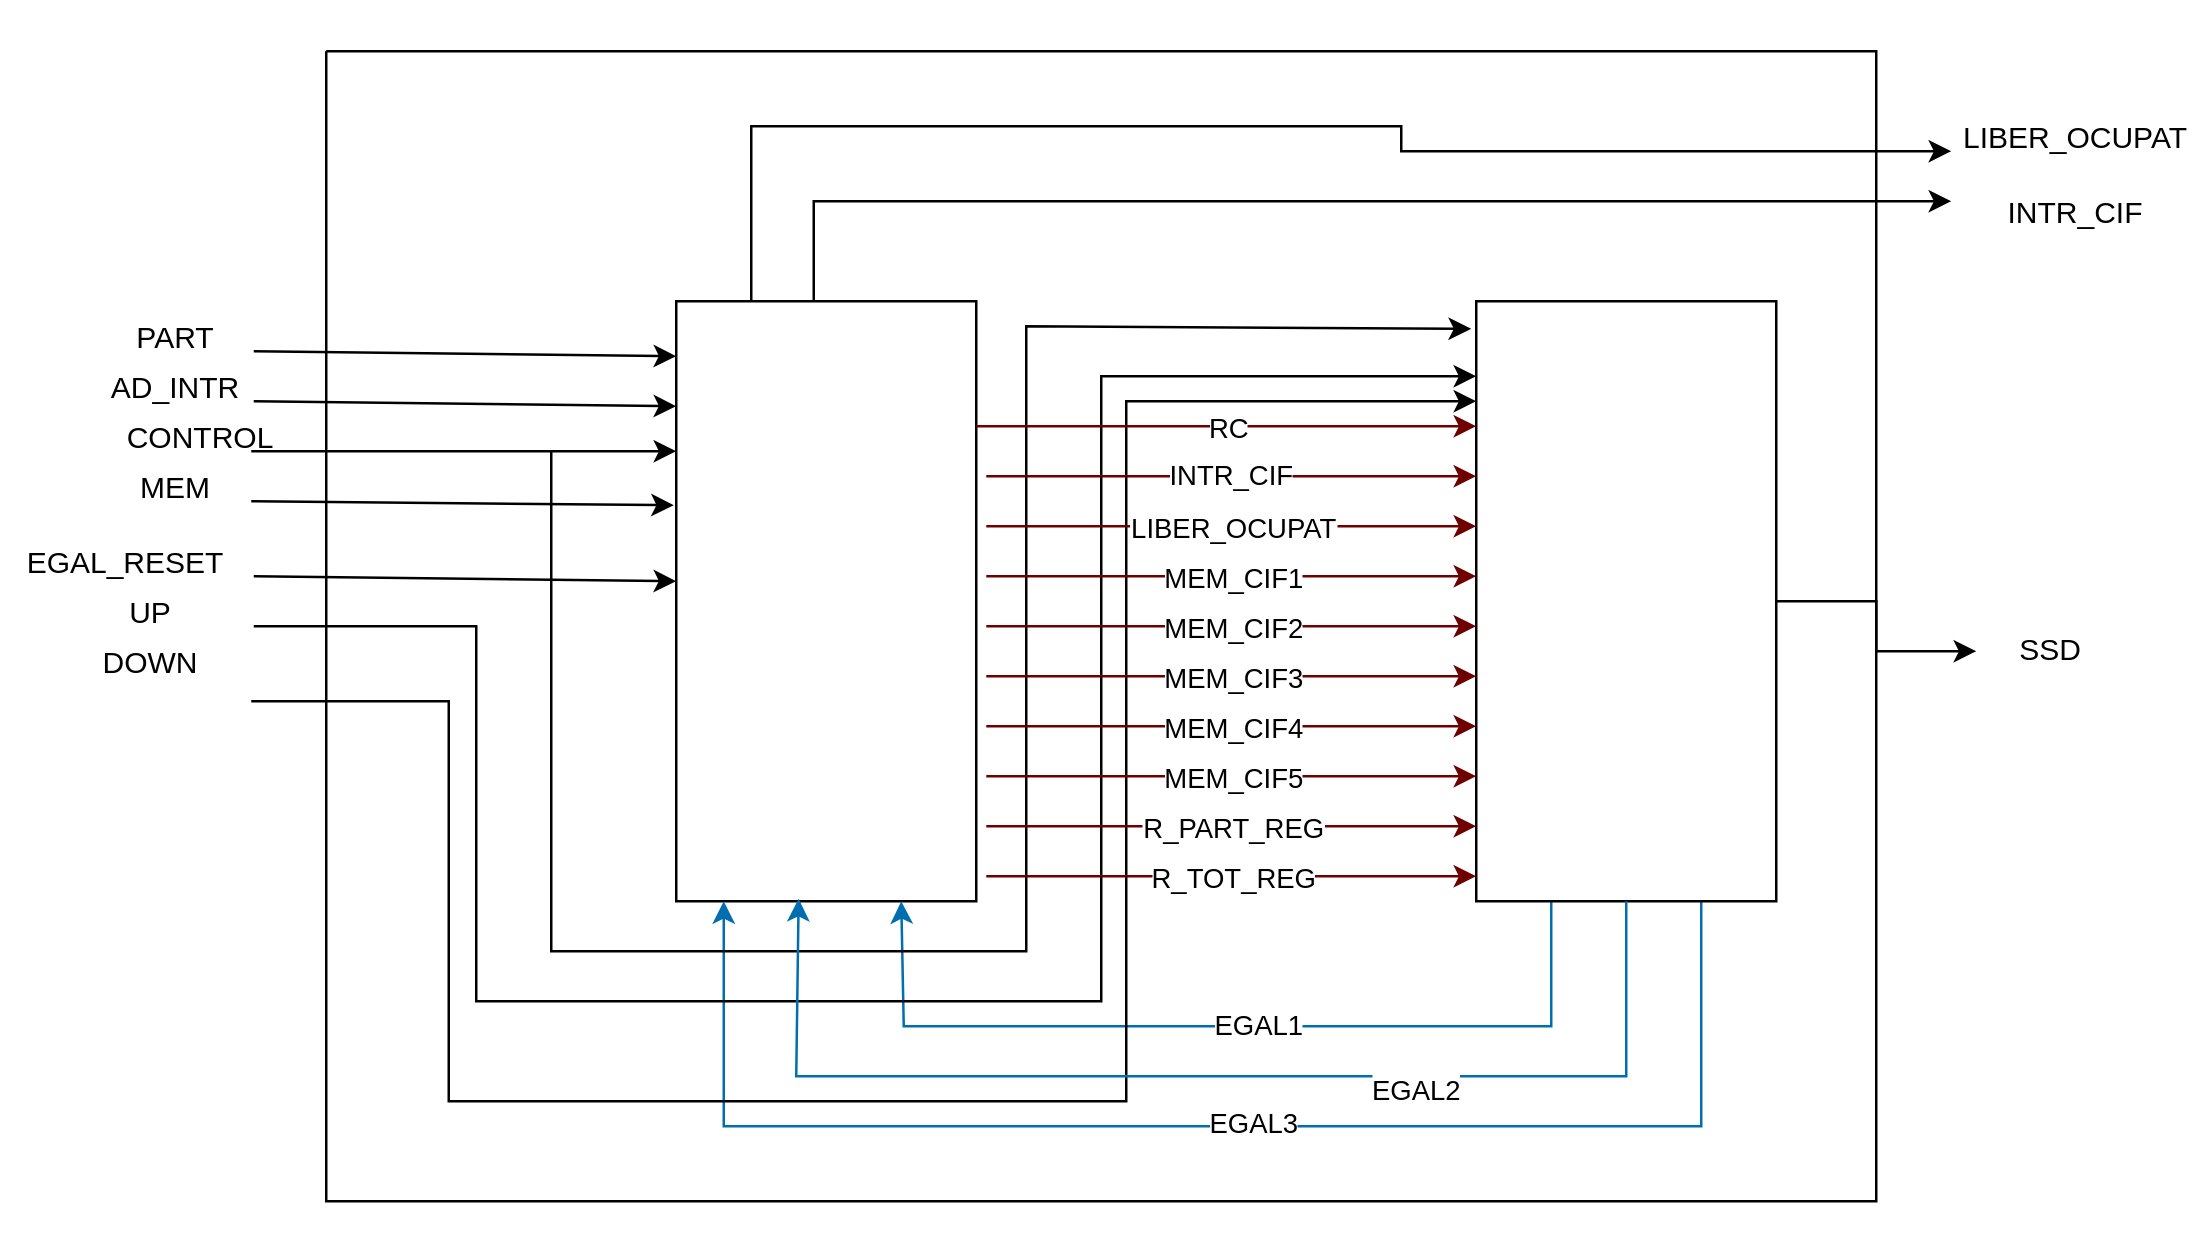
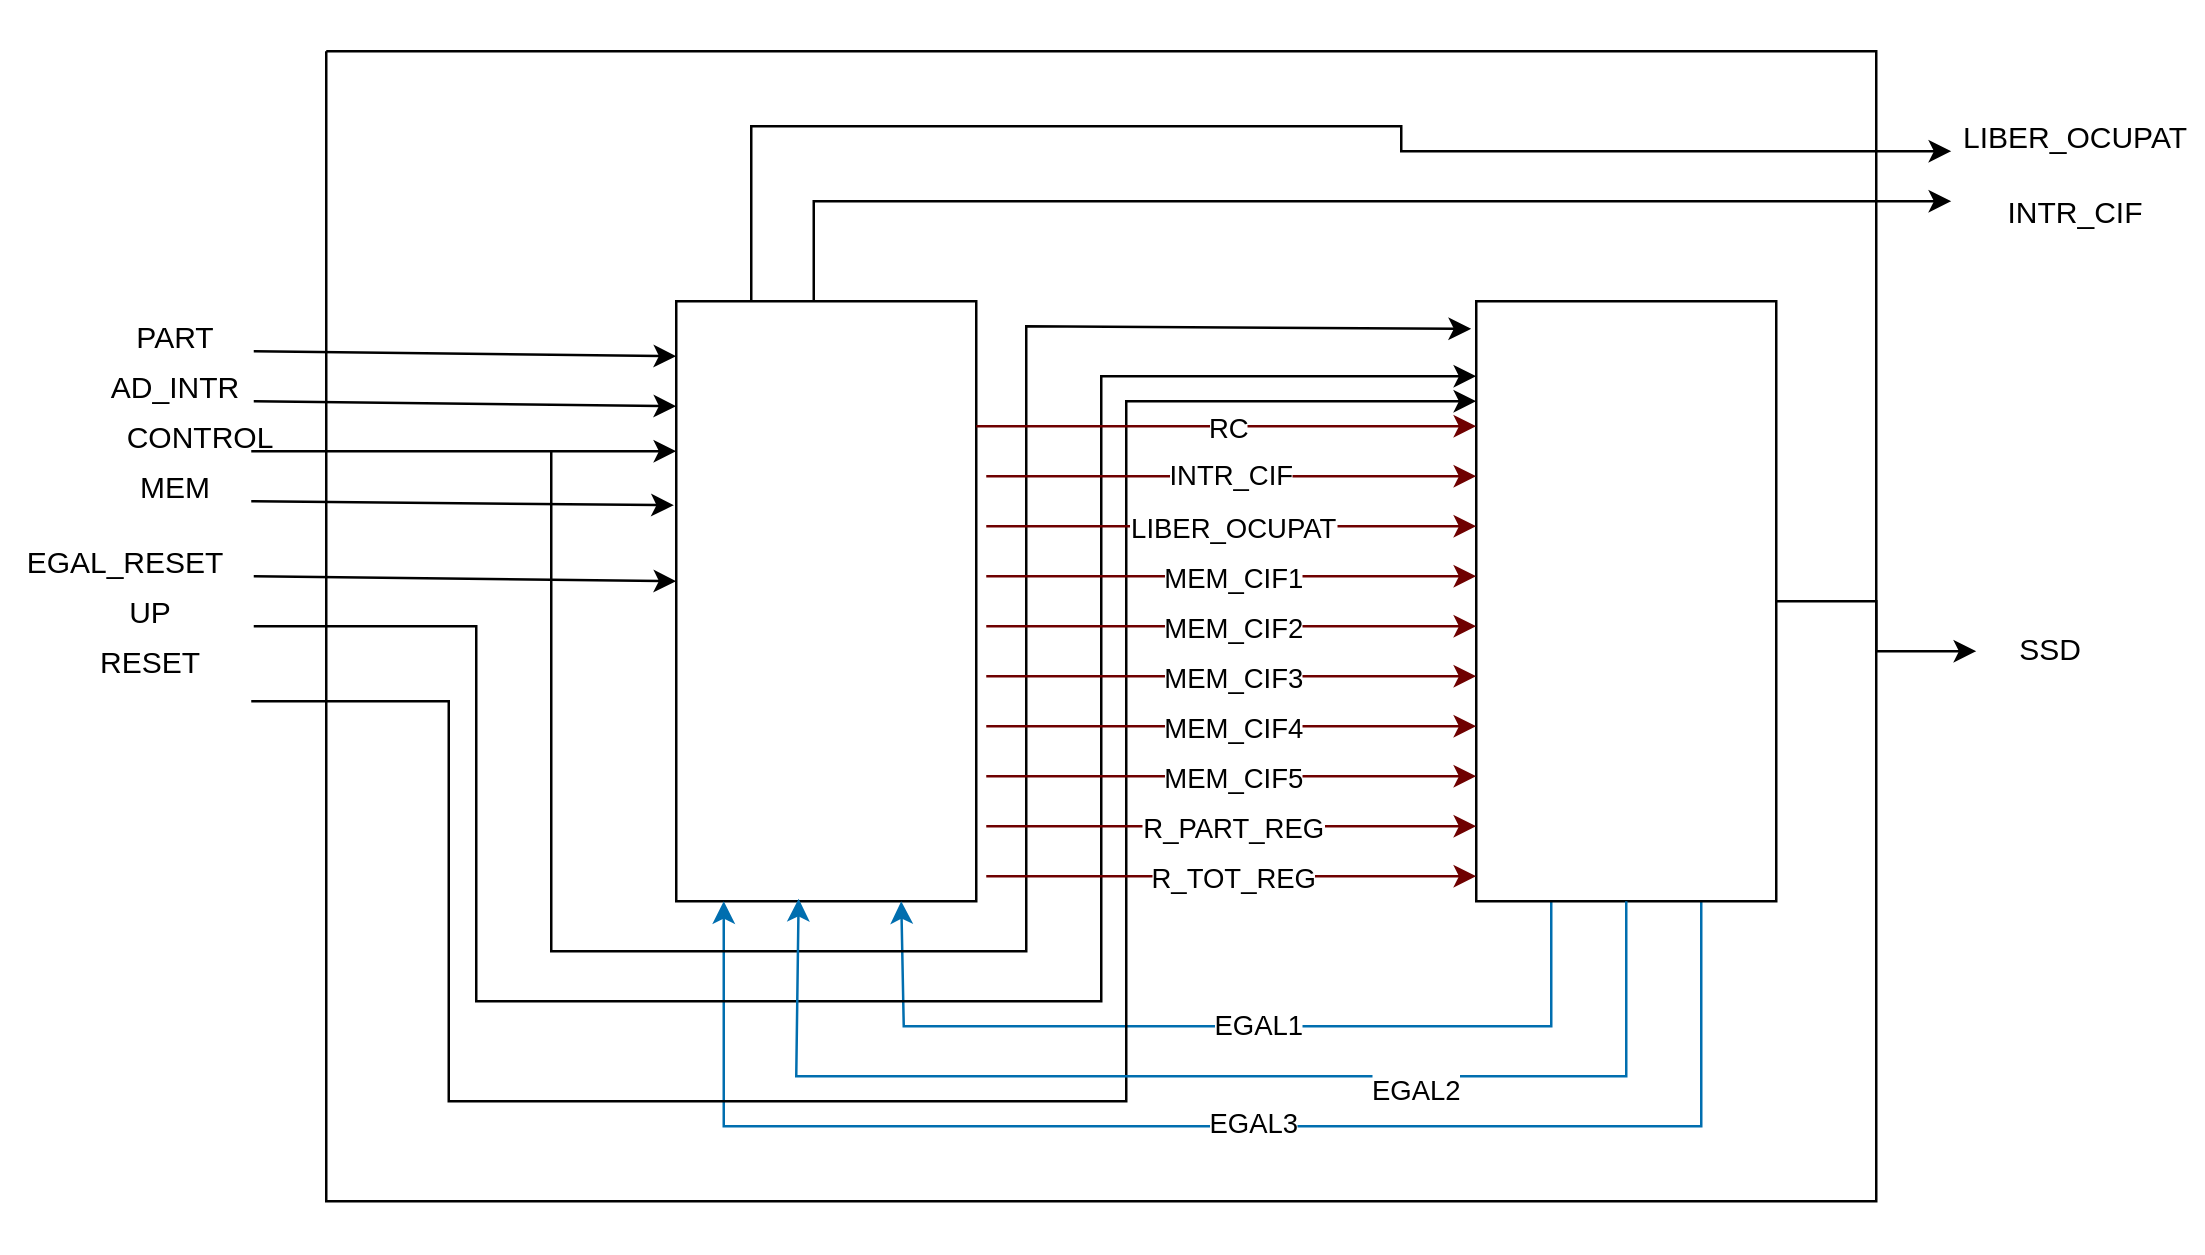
(151, 664) -> (151, 664)
